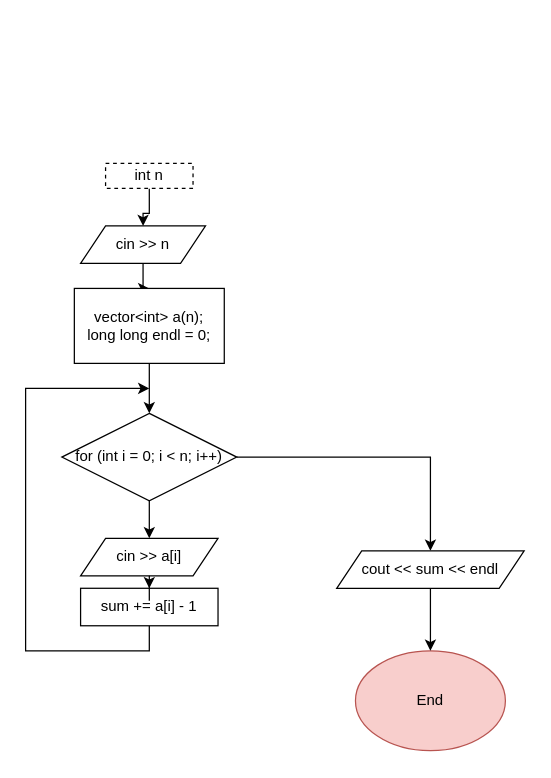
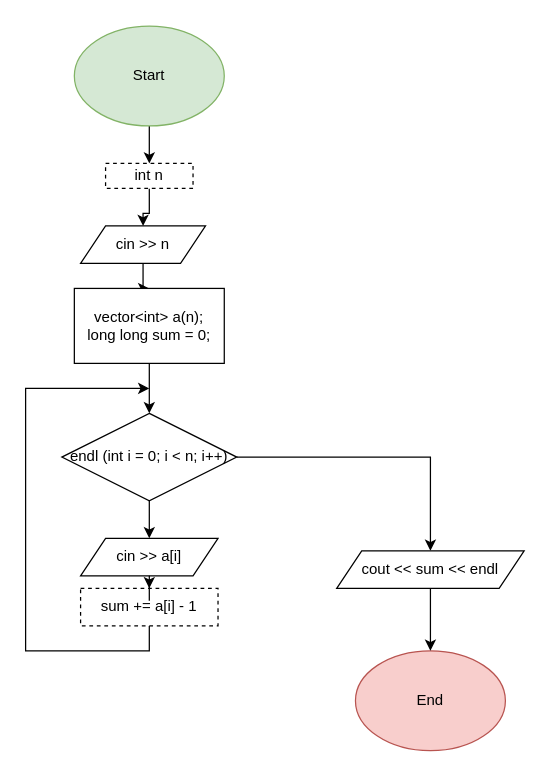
none -> (149, 76)
none -> (149, 149)
(149, 326) -> (149, 326)
(149, 457) -> (149, 457)
(149, 607) -> (149, 607)
